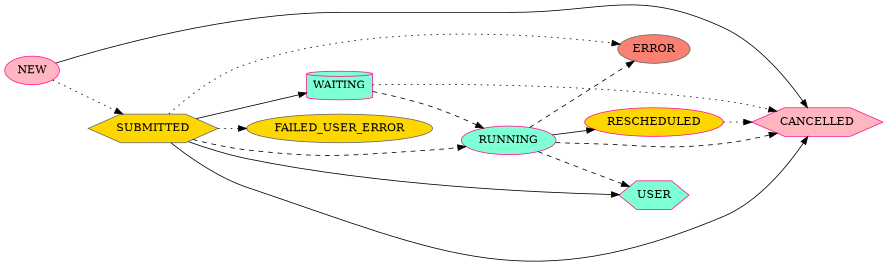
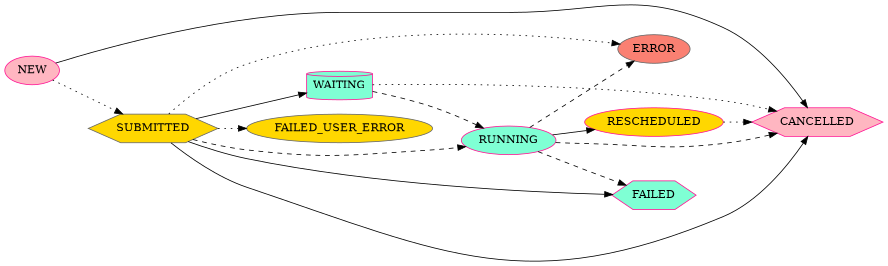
(654, 195) -> (654, 195)
